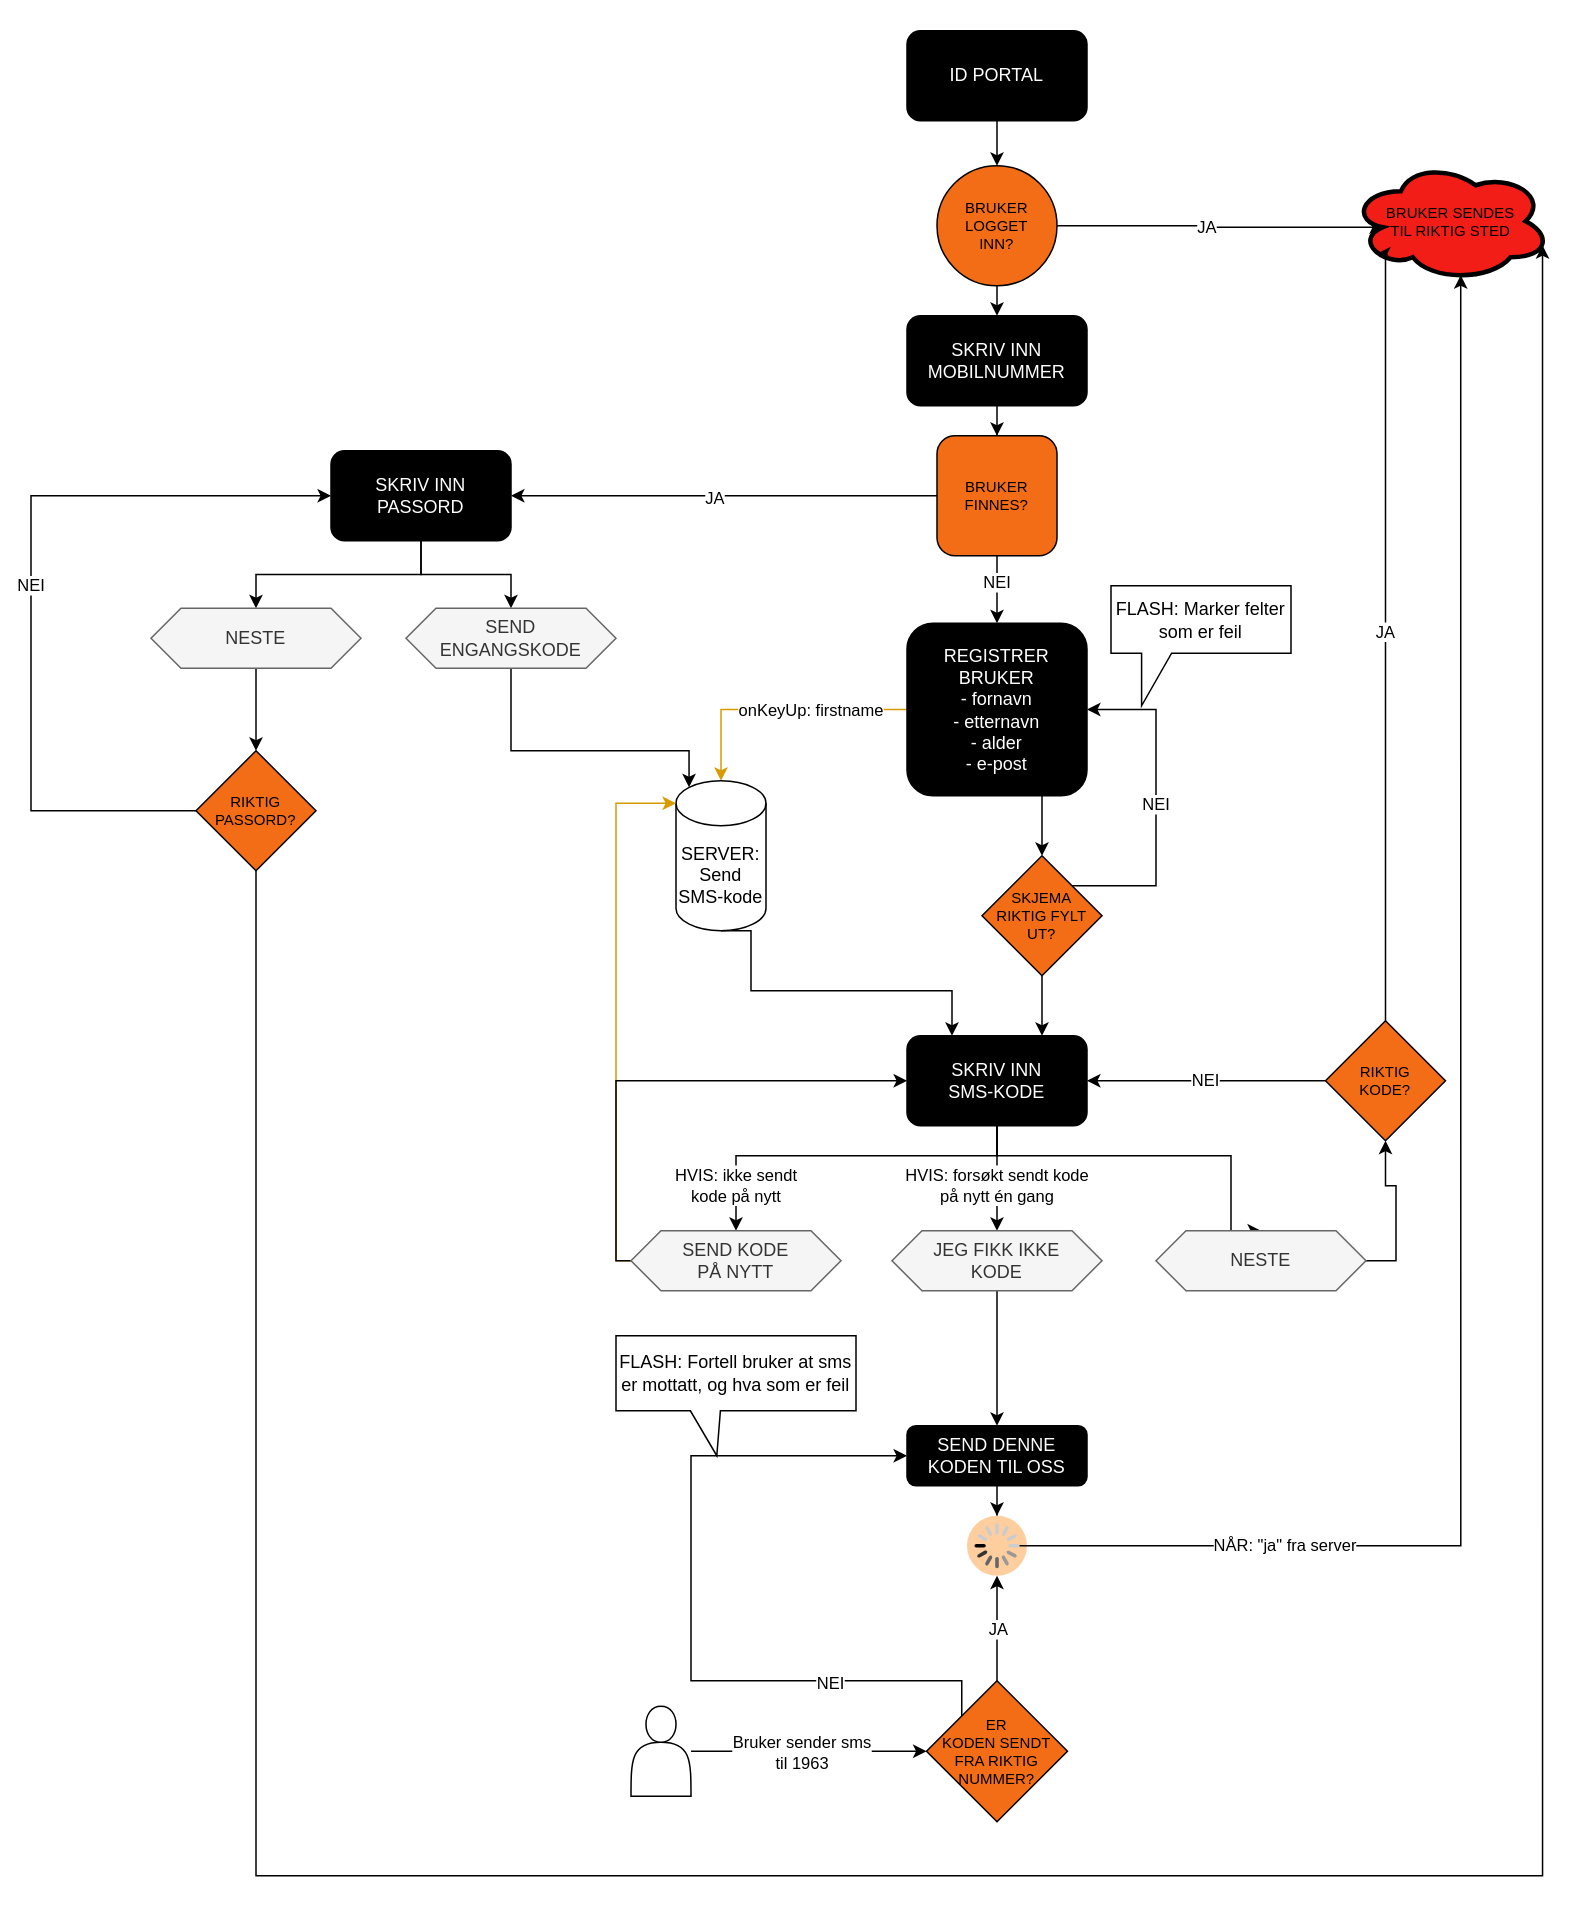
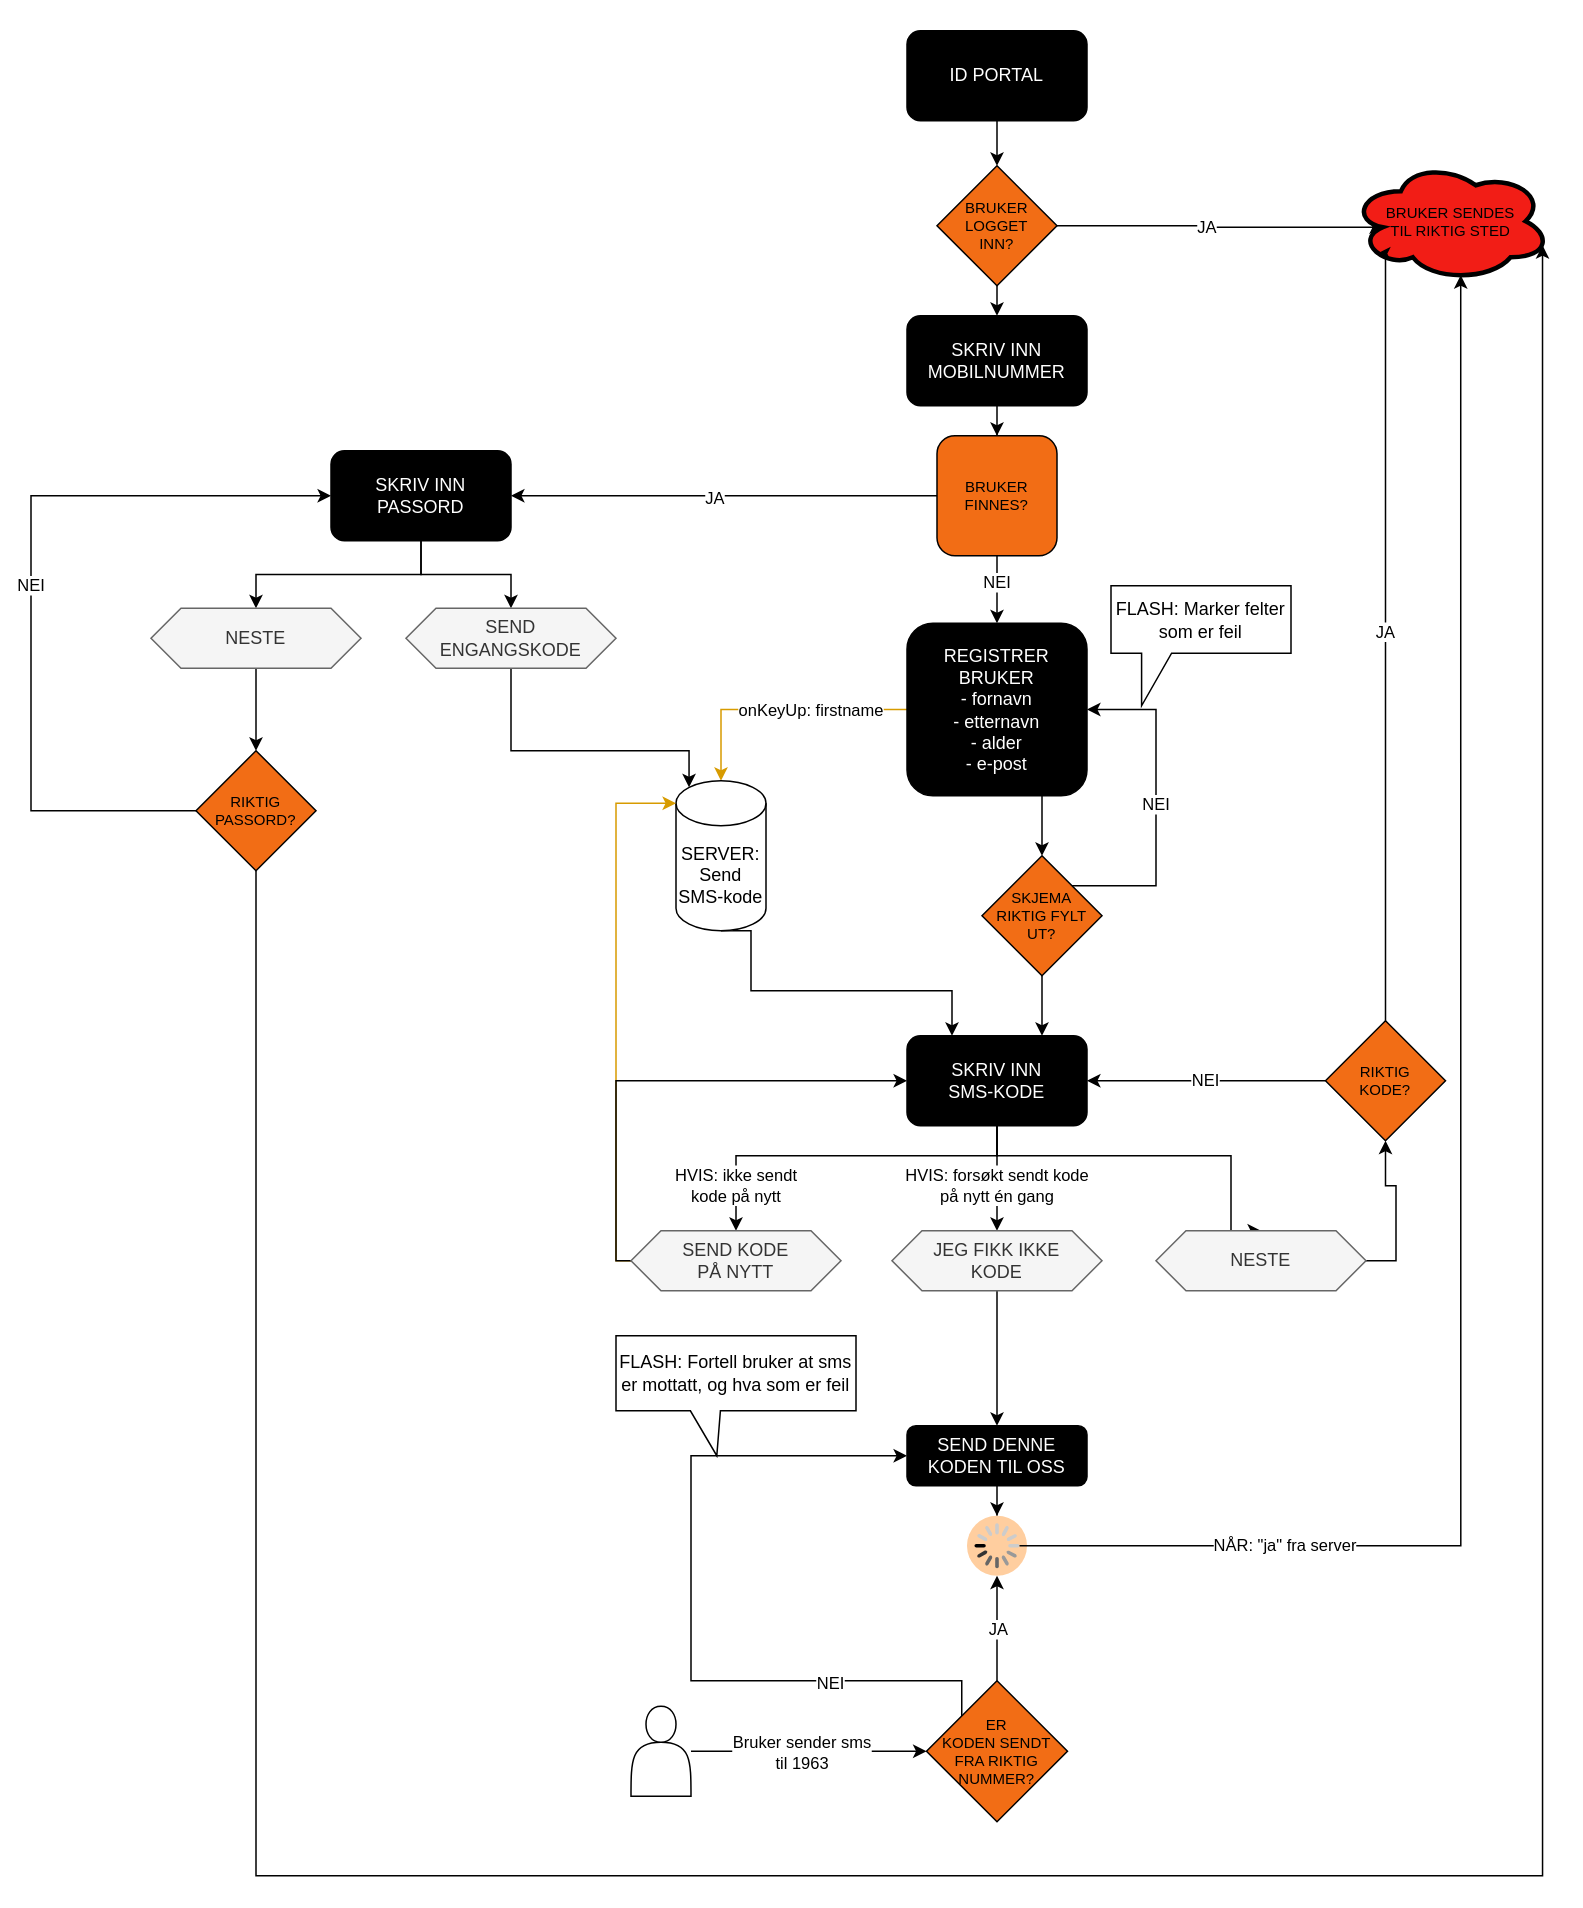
(997, 226) -> (997, 226)
